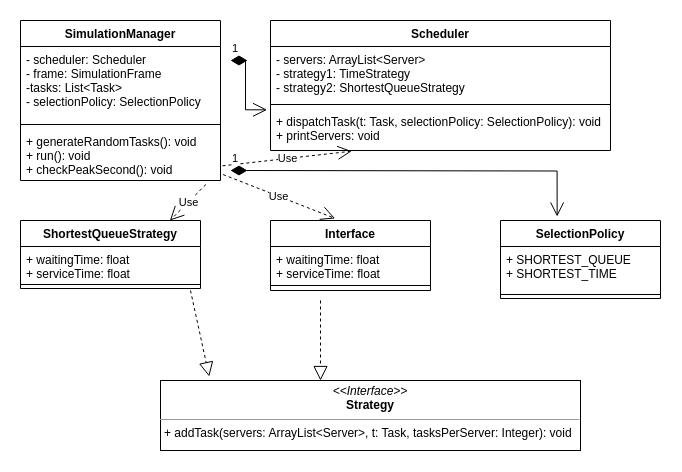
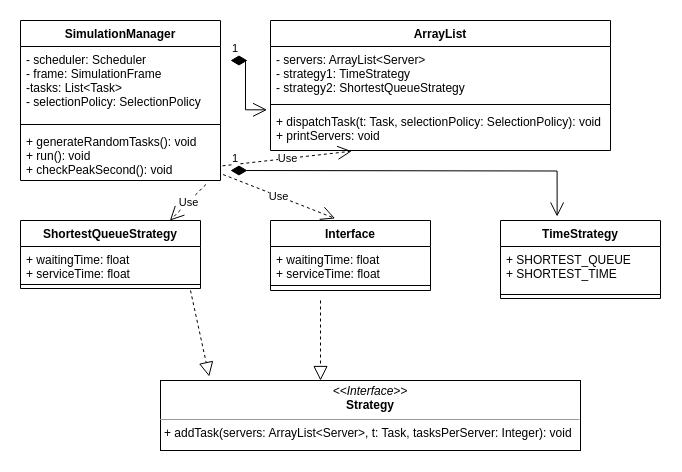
(440, 34) -> (440, 34)
(580, 234) -> (580, 234)
